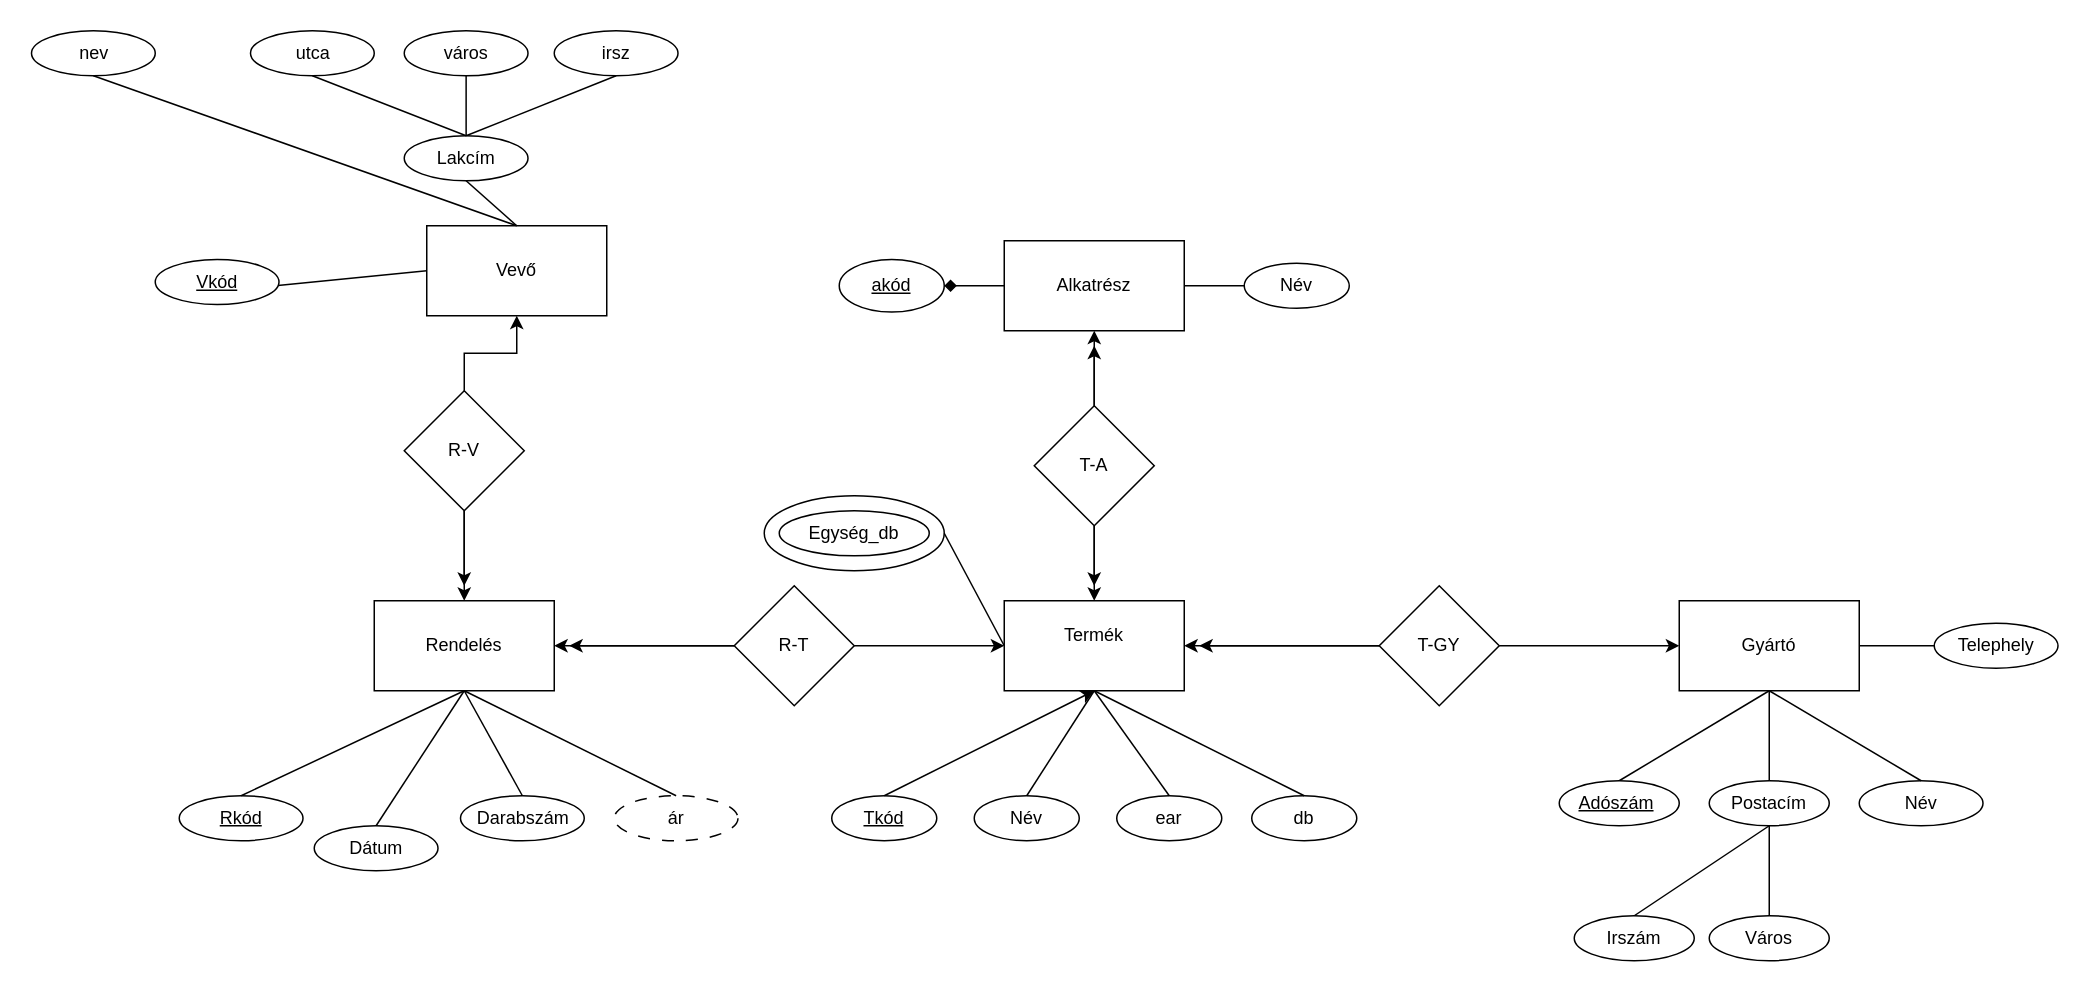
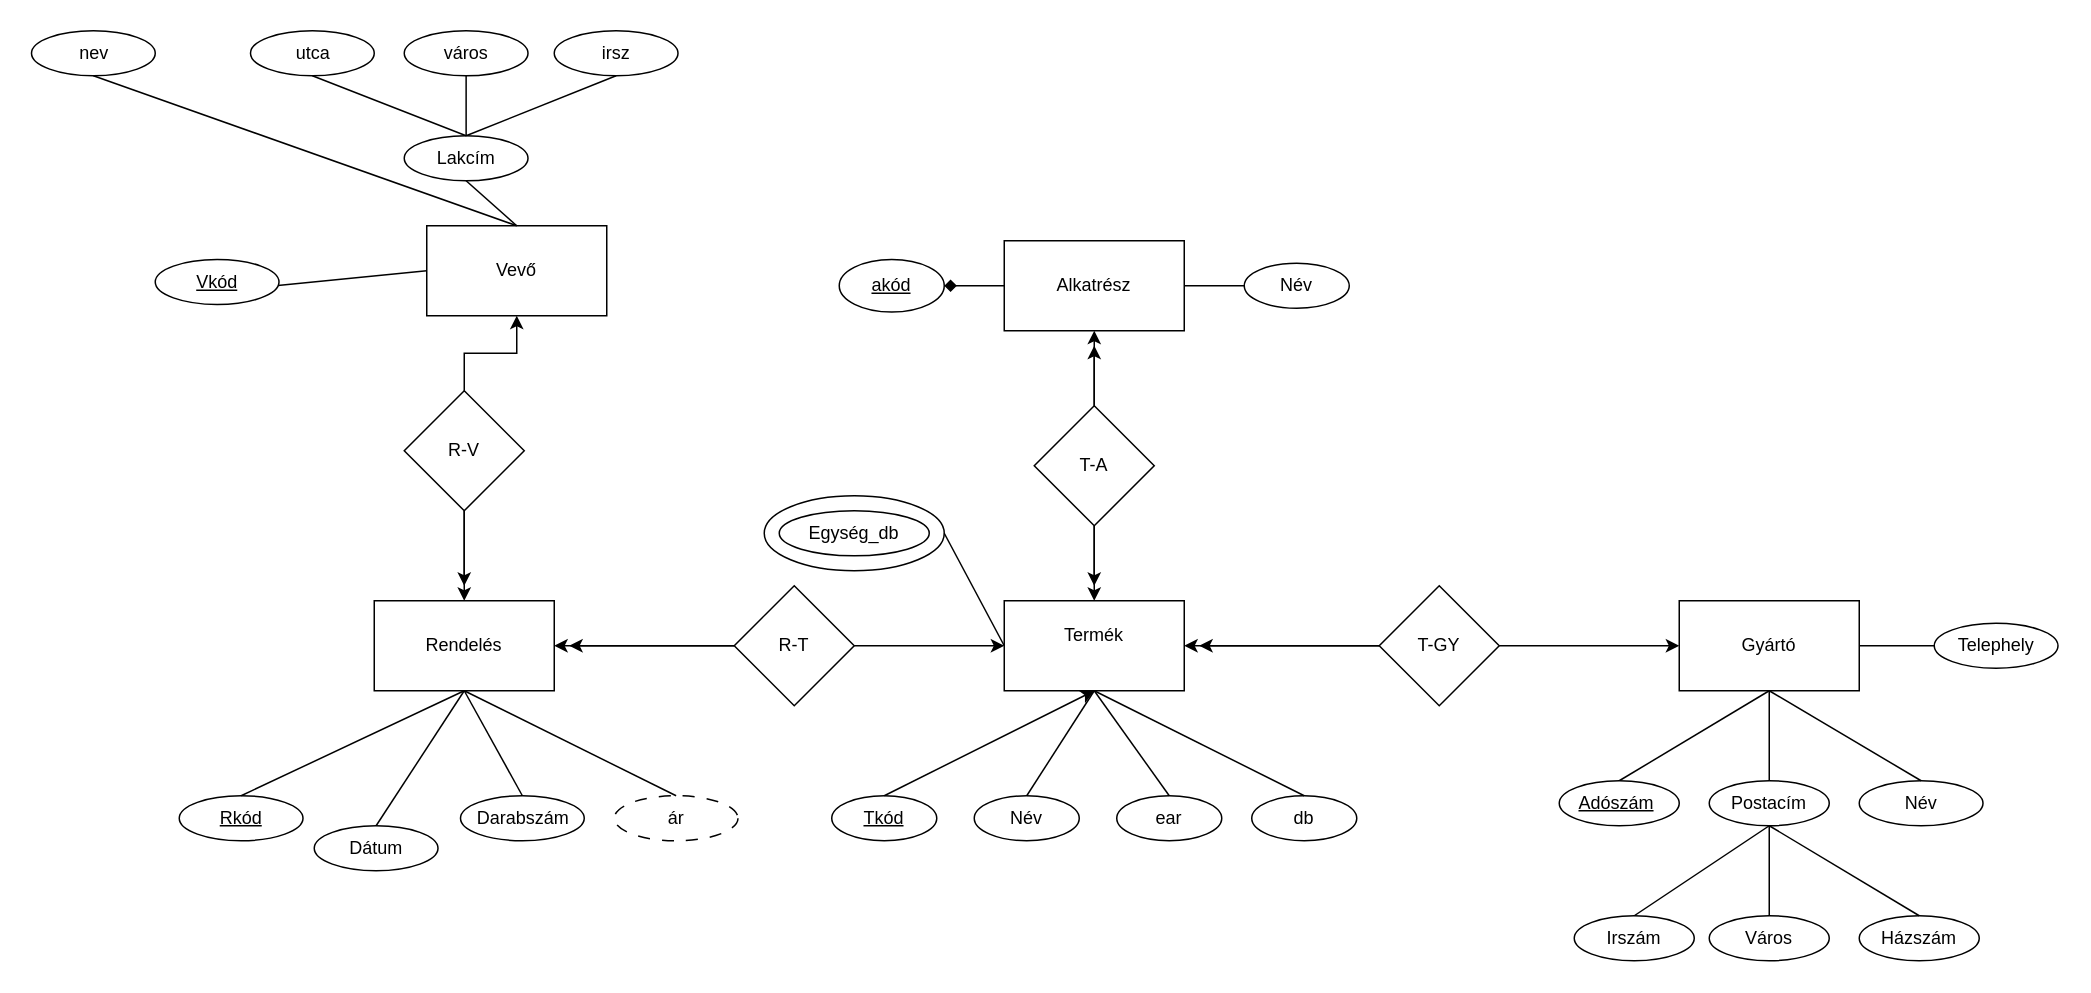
none -> (1845, 871)
none -> (1919, 938)
